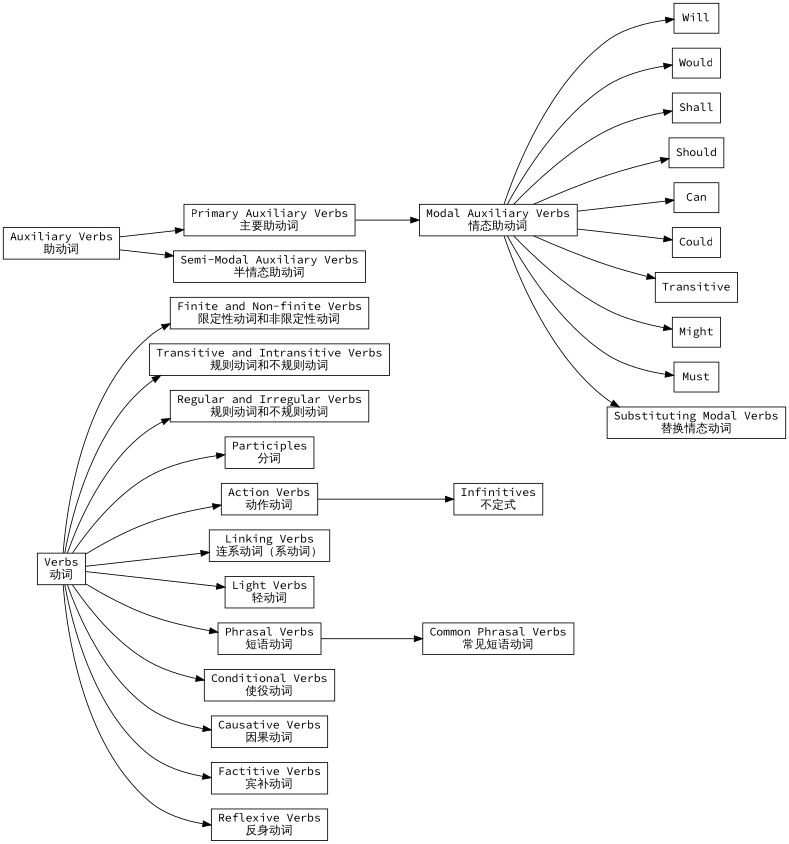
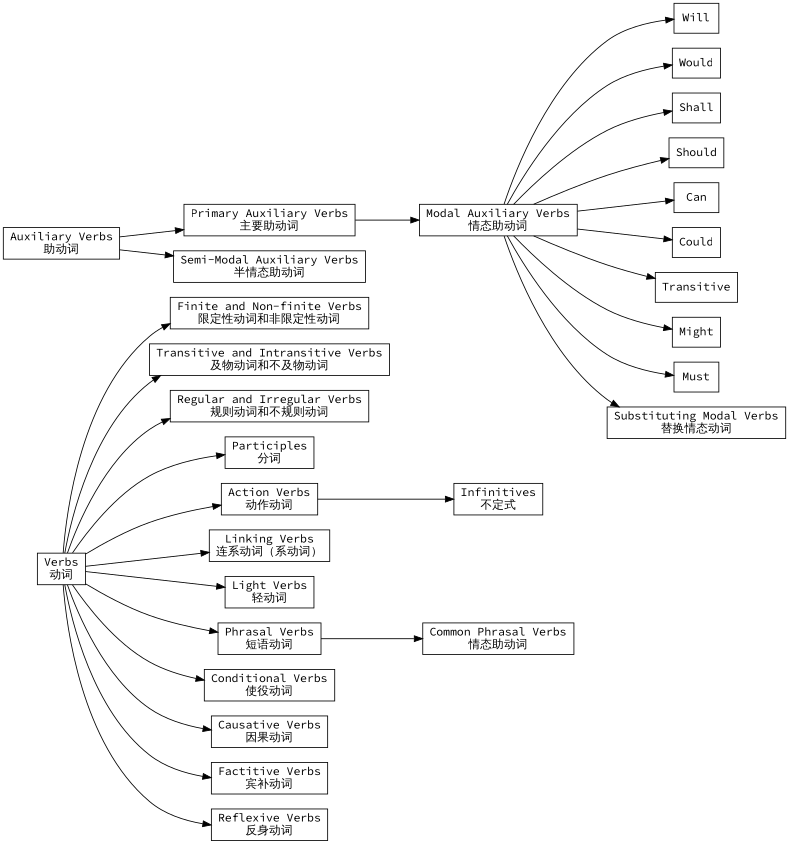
(270, 360) -> (270, 360)
(498, 639) -> (498, 639)
